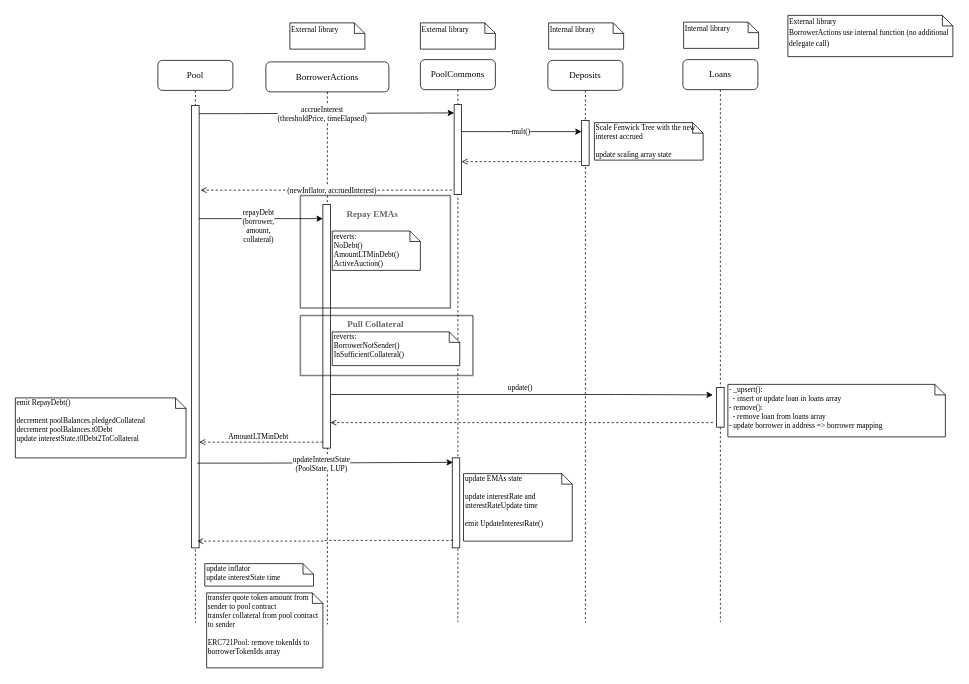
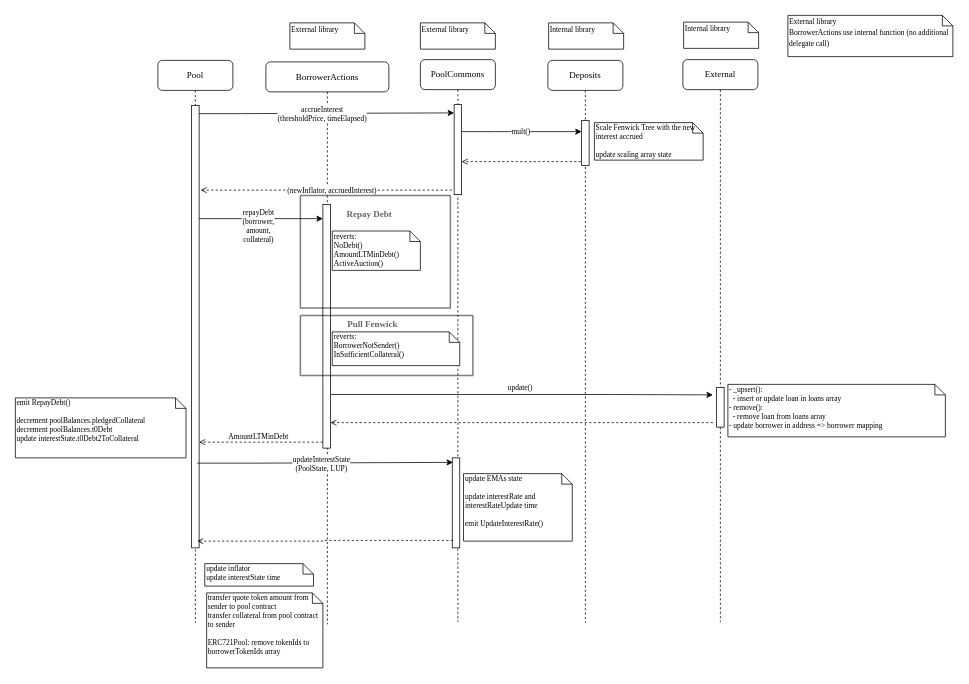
(720, 75) -> (720, 75)
(371, 214) -> (371, 214)
(378, 324) -> (373, 324)
